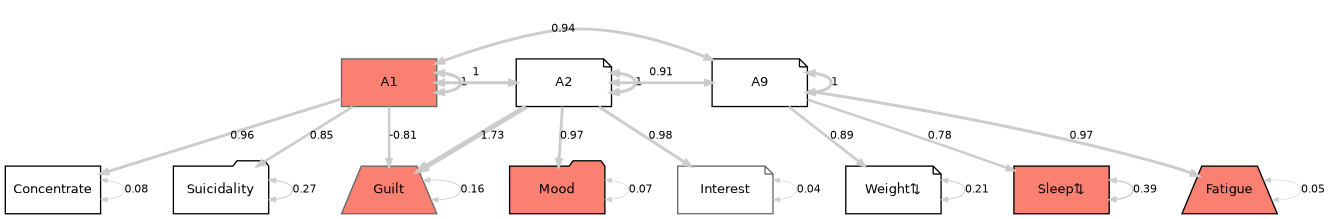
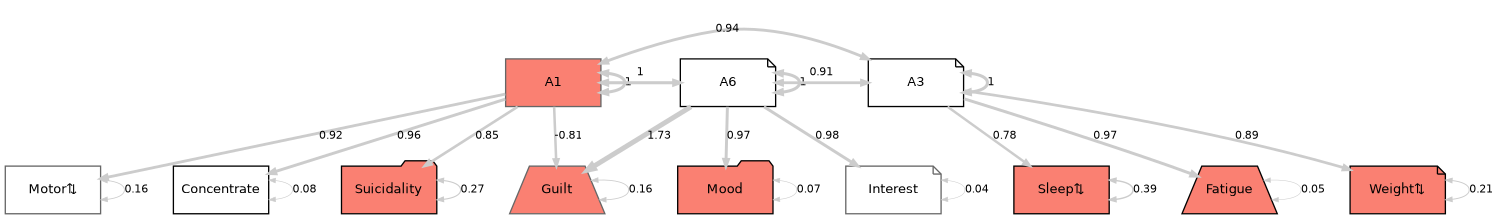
(564, 83) -> (728, 83)
(760, 83) -> (916, 83)
none -> (53, 190)
(221, 190) -> (389, 190)
(893, 190) -> (1398, 190)
